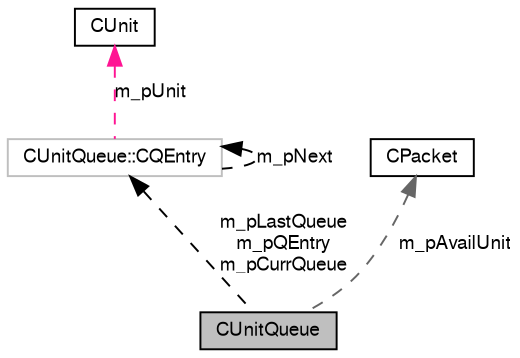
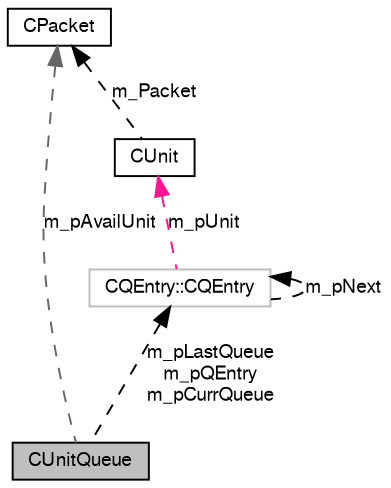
none -> (113, 101)
(115, 158) -> (180, 288)
